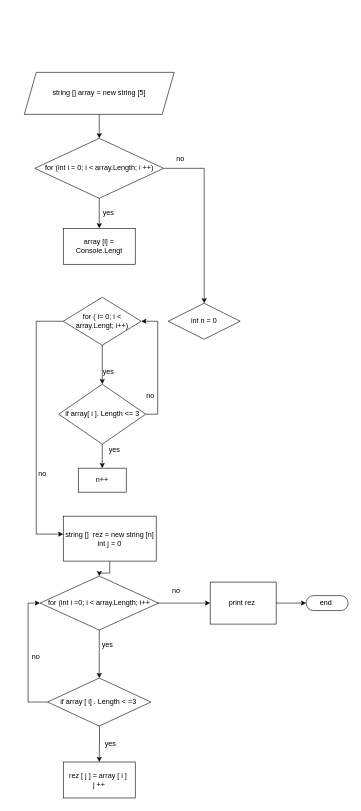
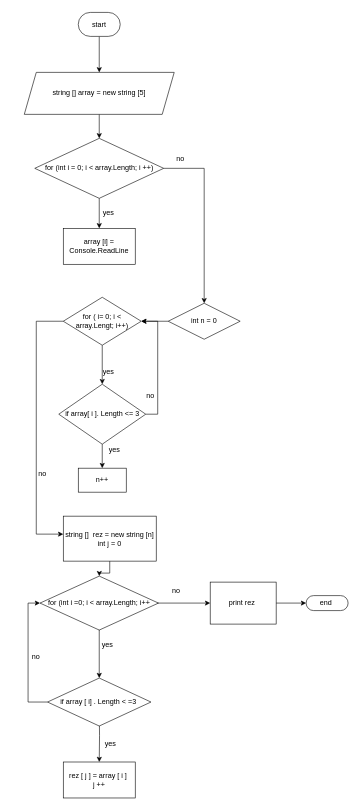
none -> (99, 24)
none -> (99, 66)
(99, 246) -> (99, 246)
none -> (164, 321)
